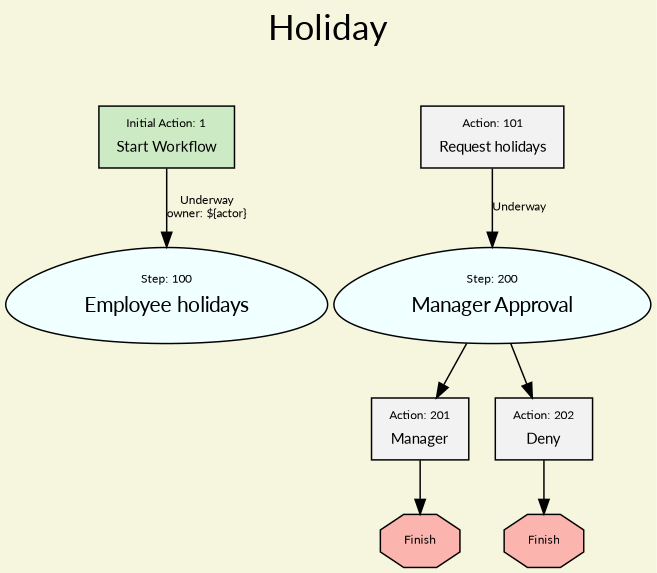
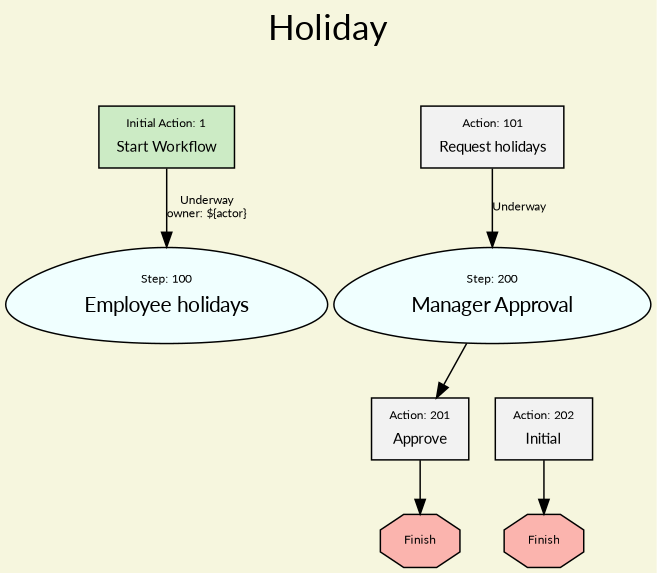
(519, 364) -> none
(420, 439) -> (420, 439)
(544, 439) -> (544, 439)
